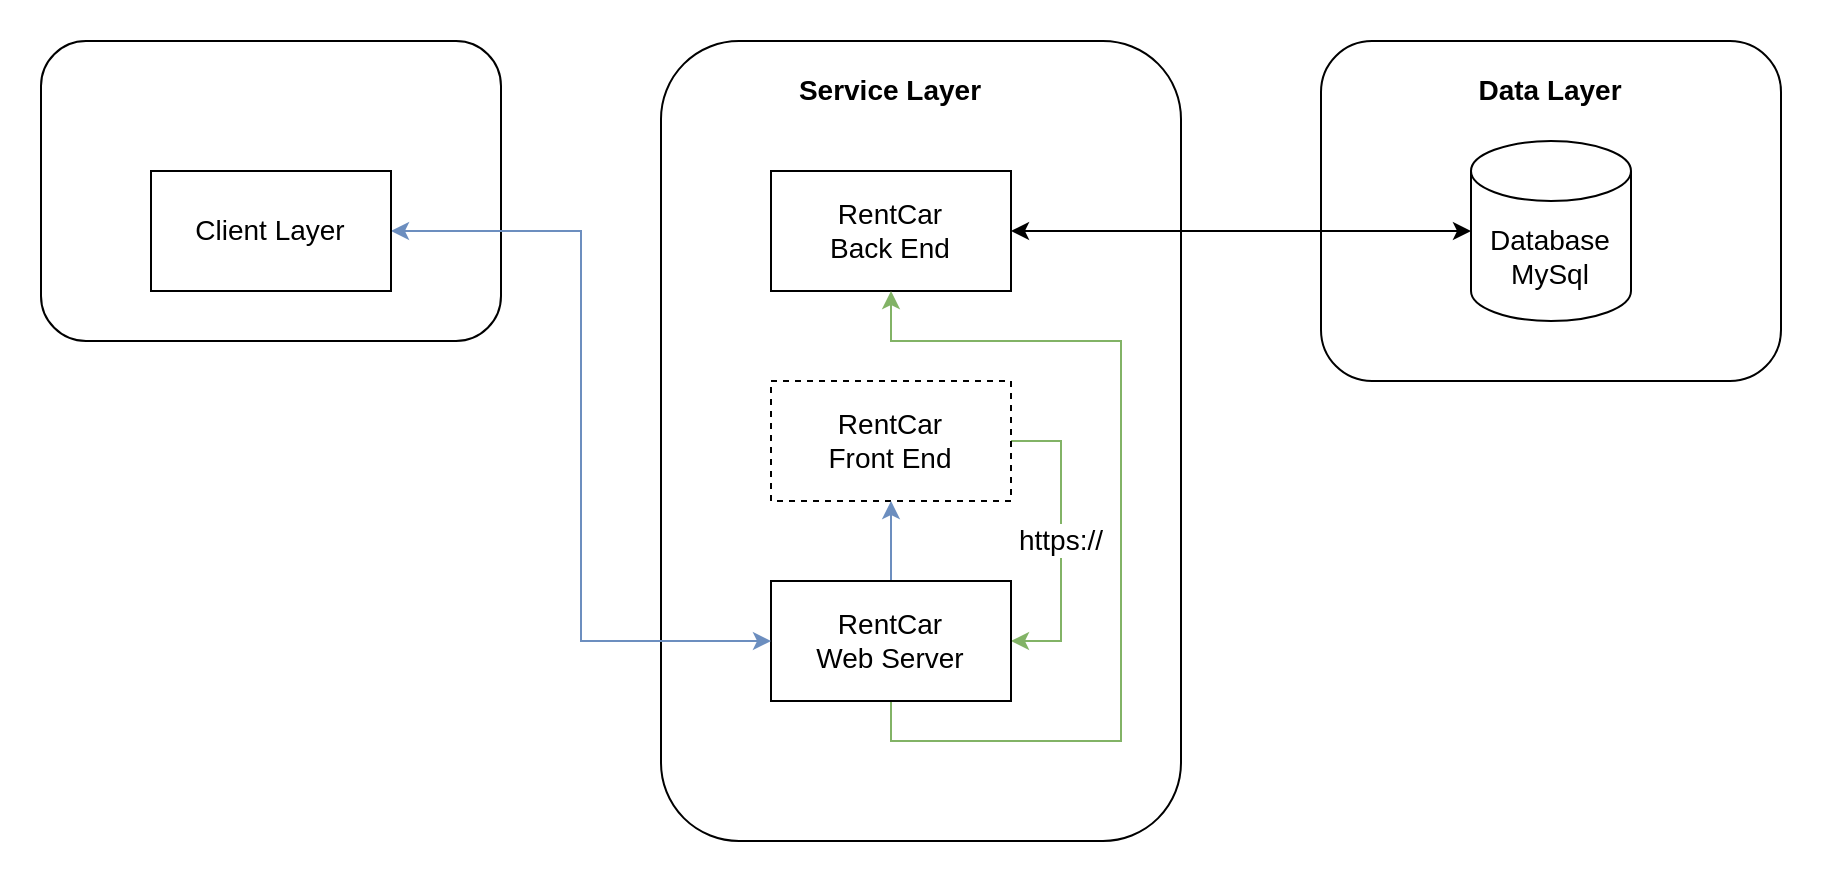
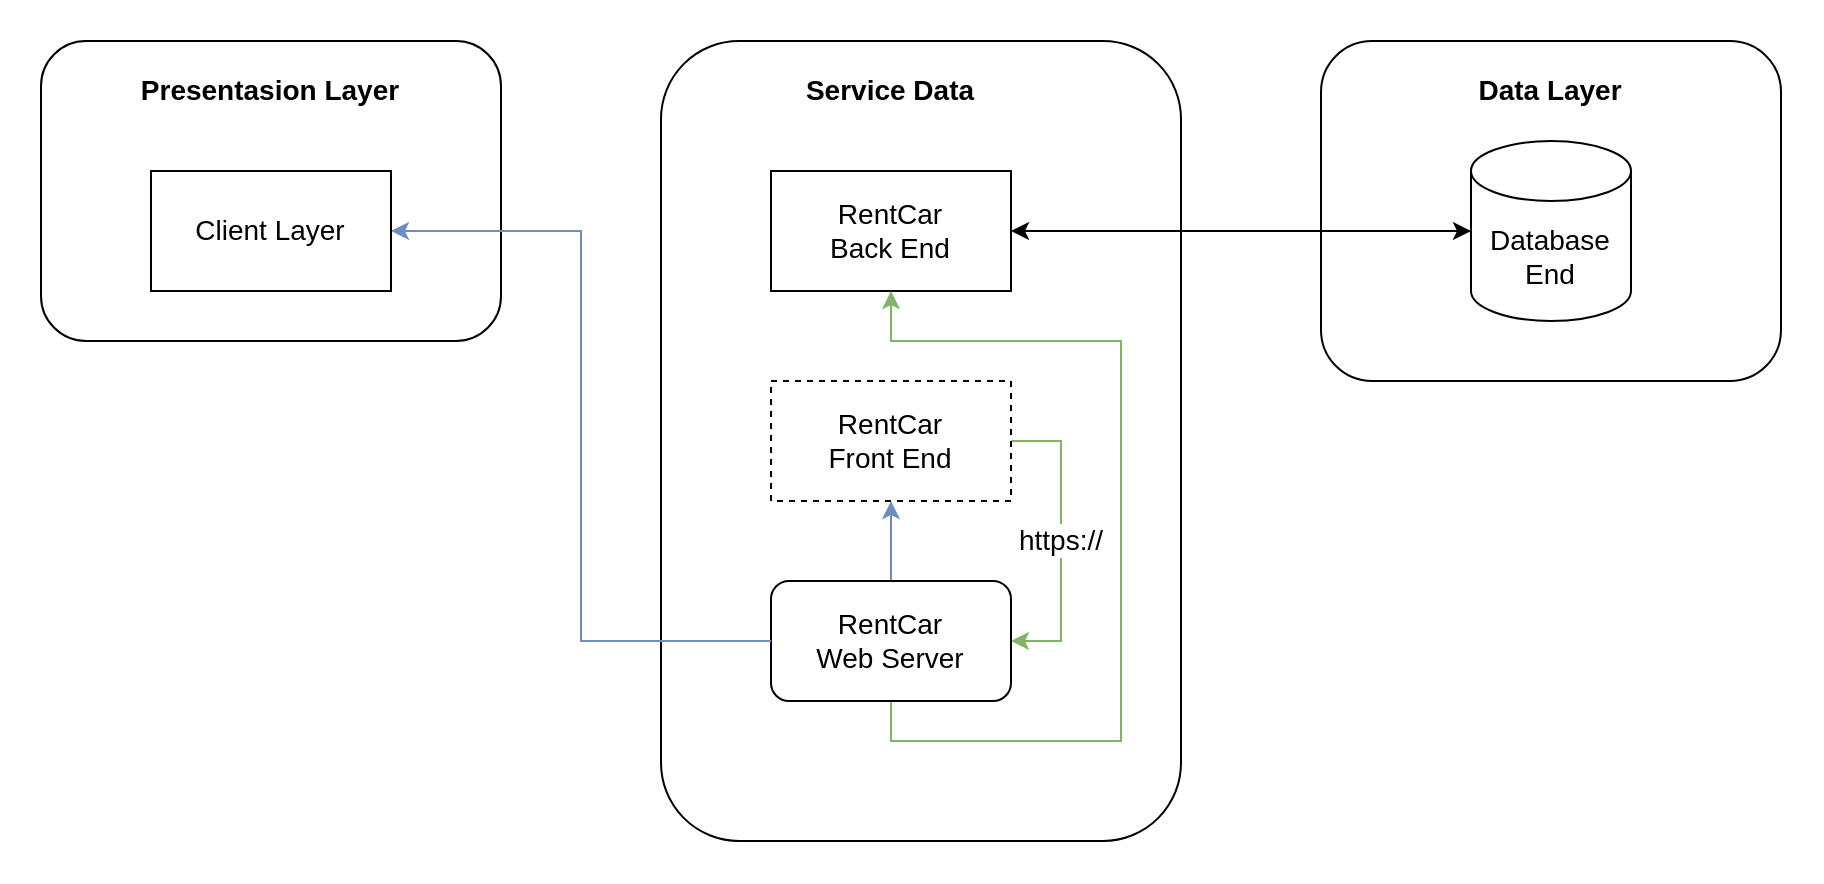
none -> (271, 91)
(891, 91) -> (891, 91)
(1551, 257) -> (1551, 257)
(756, 641) -> (762, 641)
(891, 641) -> (891, 641)
